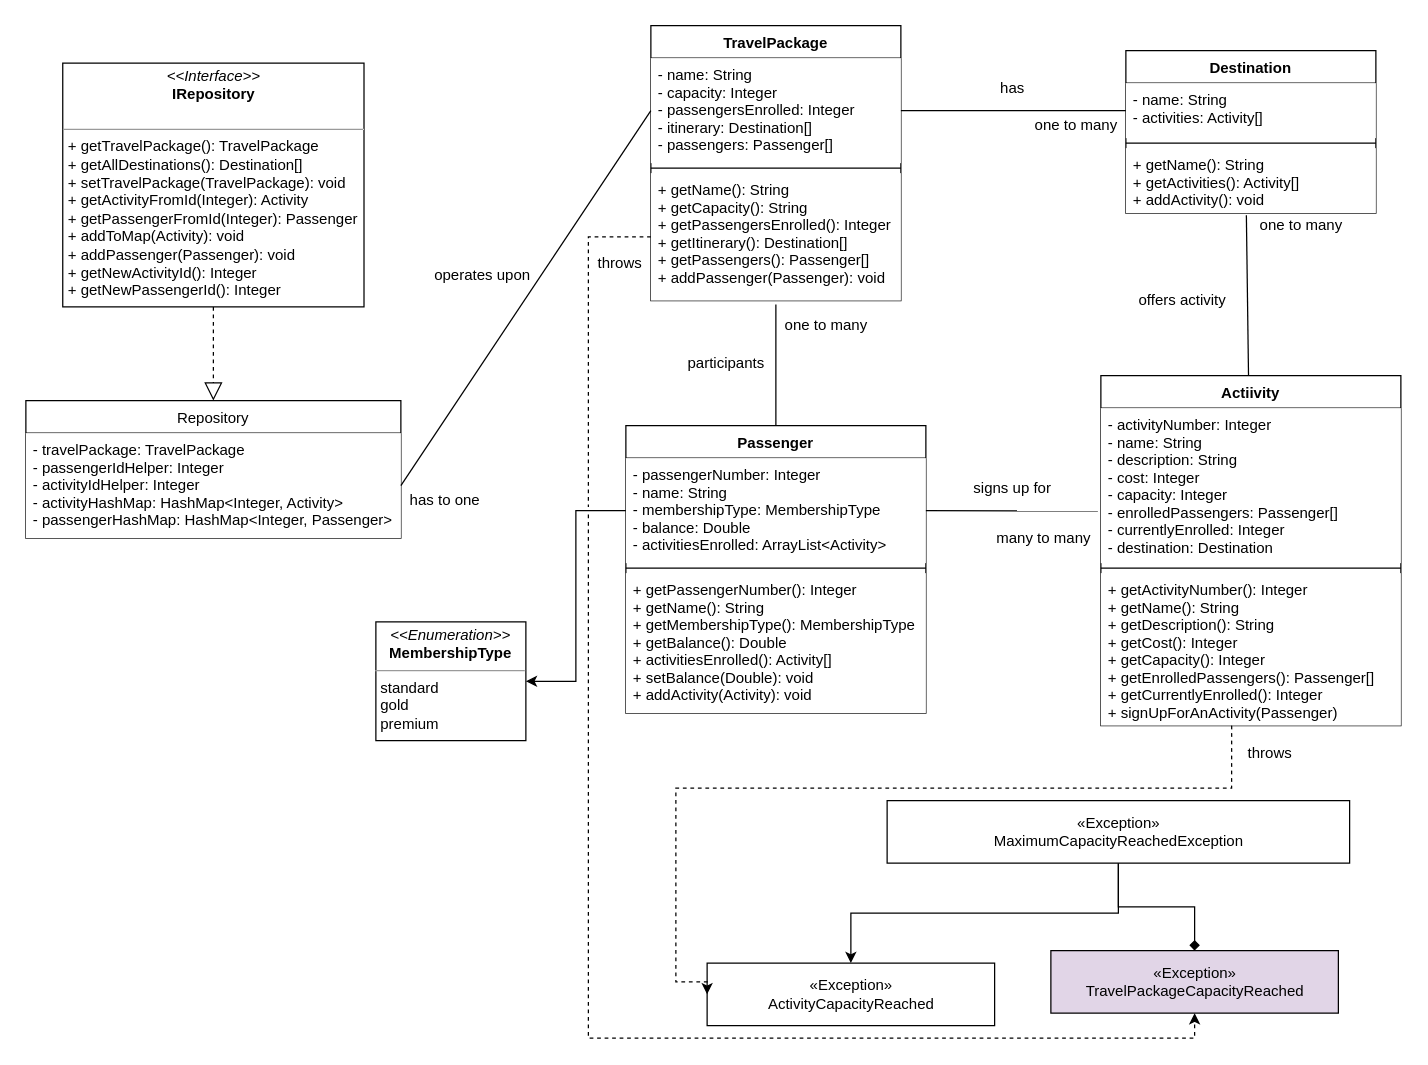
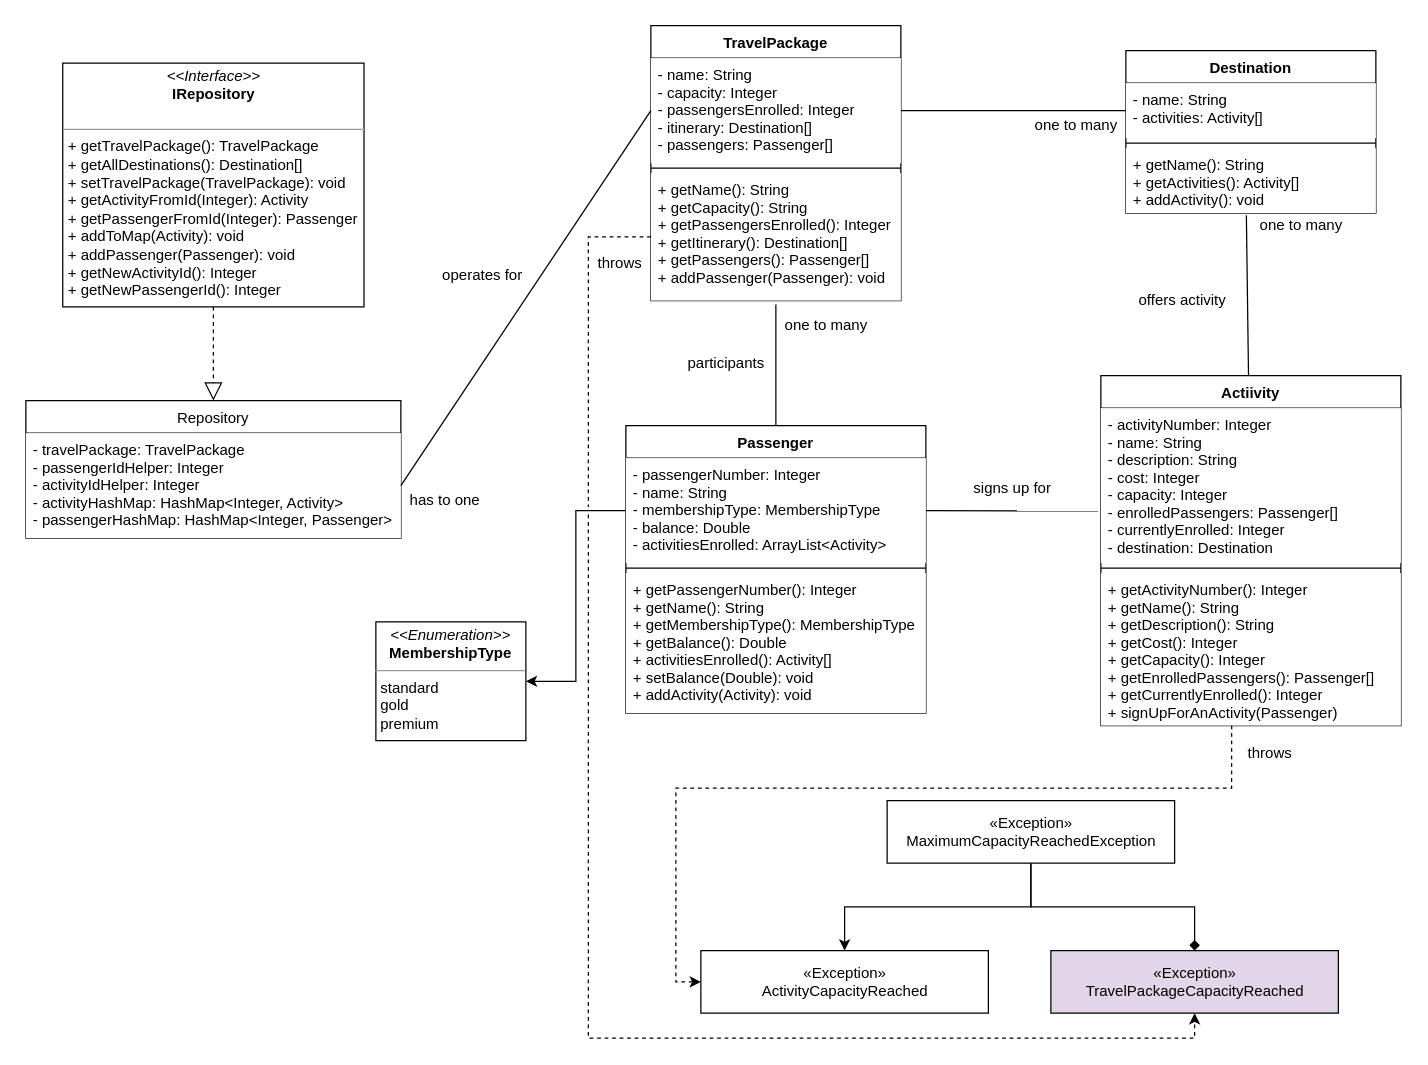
(1011, 88) -> none
(483, 276) -> (483, 276)
(1043, 538) -> none
(1118, 832) -> (1031, 832)
(851, 994) -> (844, 982)
